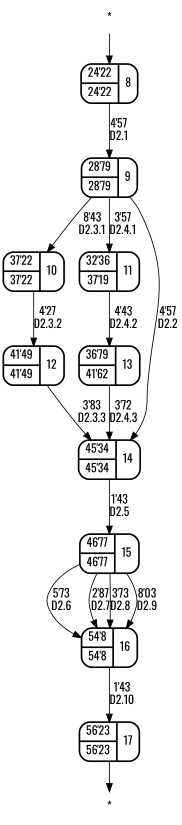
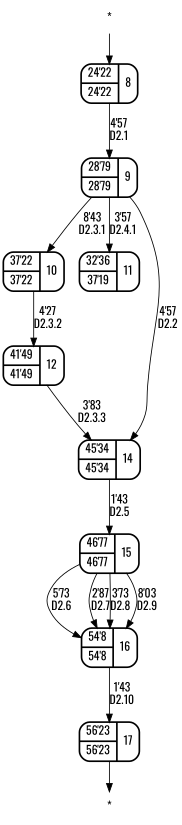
(109, 366) -> none
